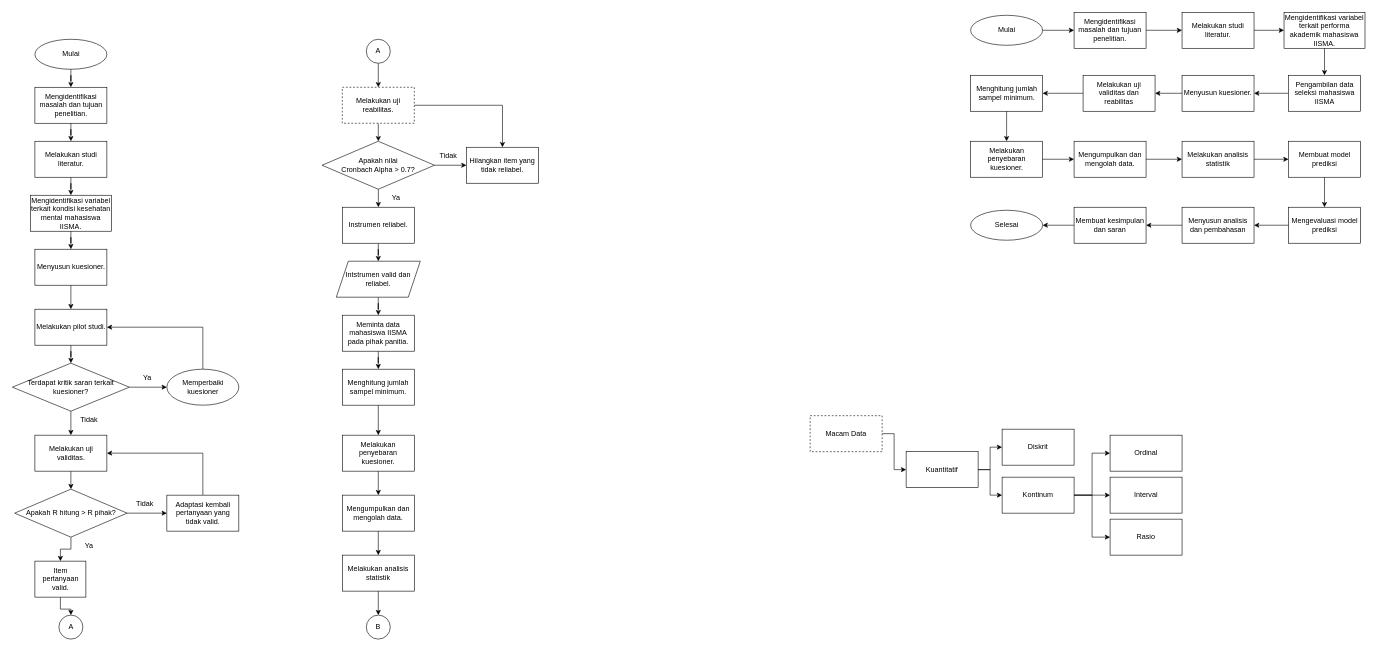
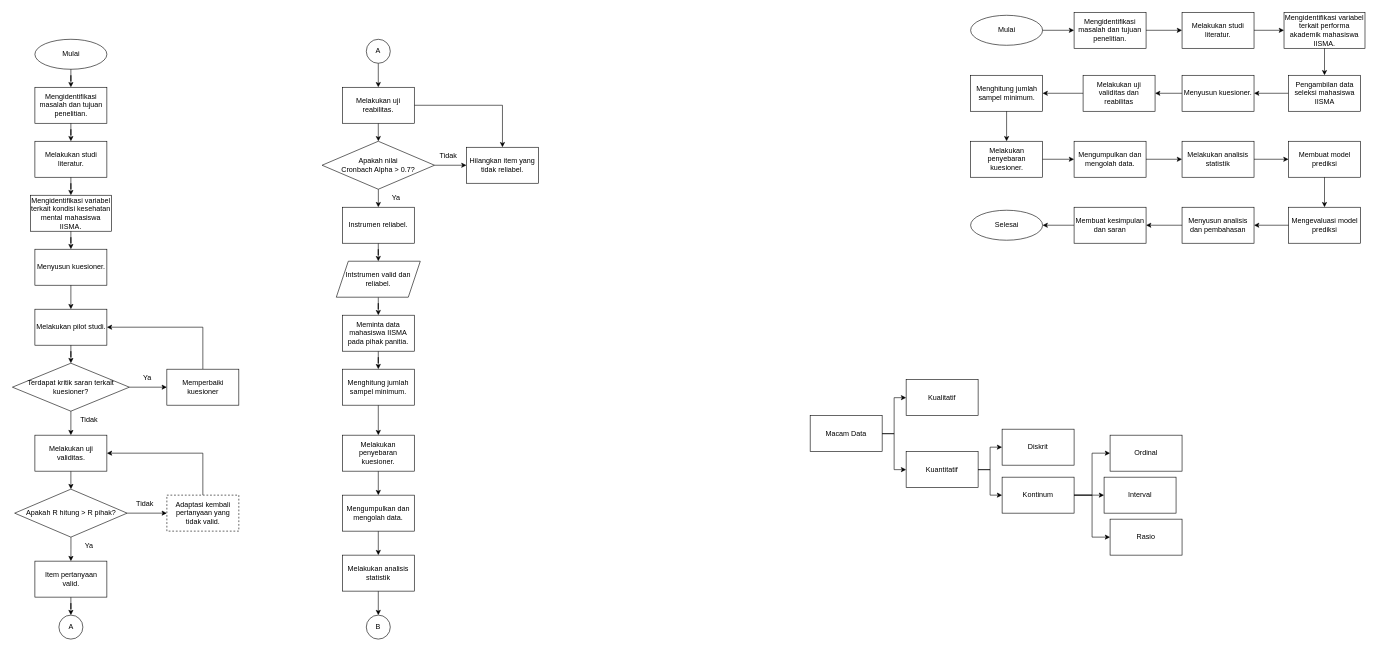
(378, 105) -> (378, 105)
(203, 387) -> (203, 387)
none -> (900, 398)
none -> (942, 398)
(846, 434) -> (846, 434)
(1146, 495) -> (1140, 495)
(203, 513) -> (203, 513)
(60, 579) -> (71, 579)
